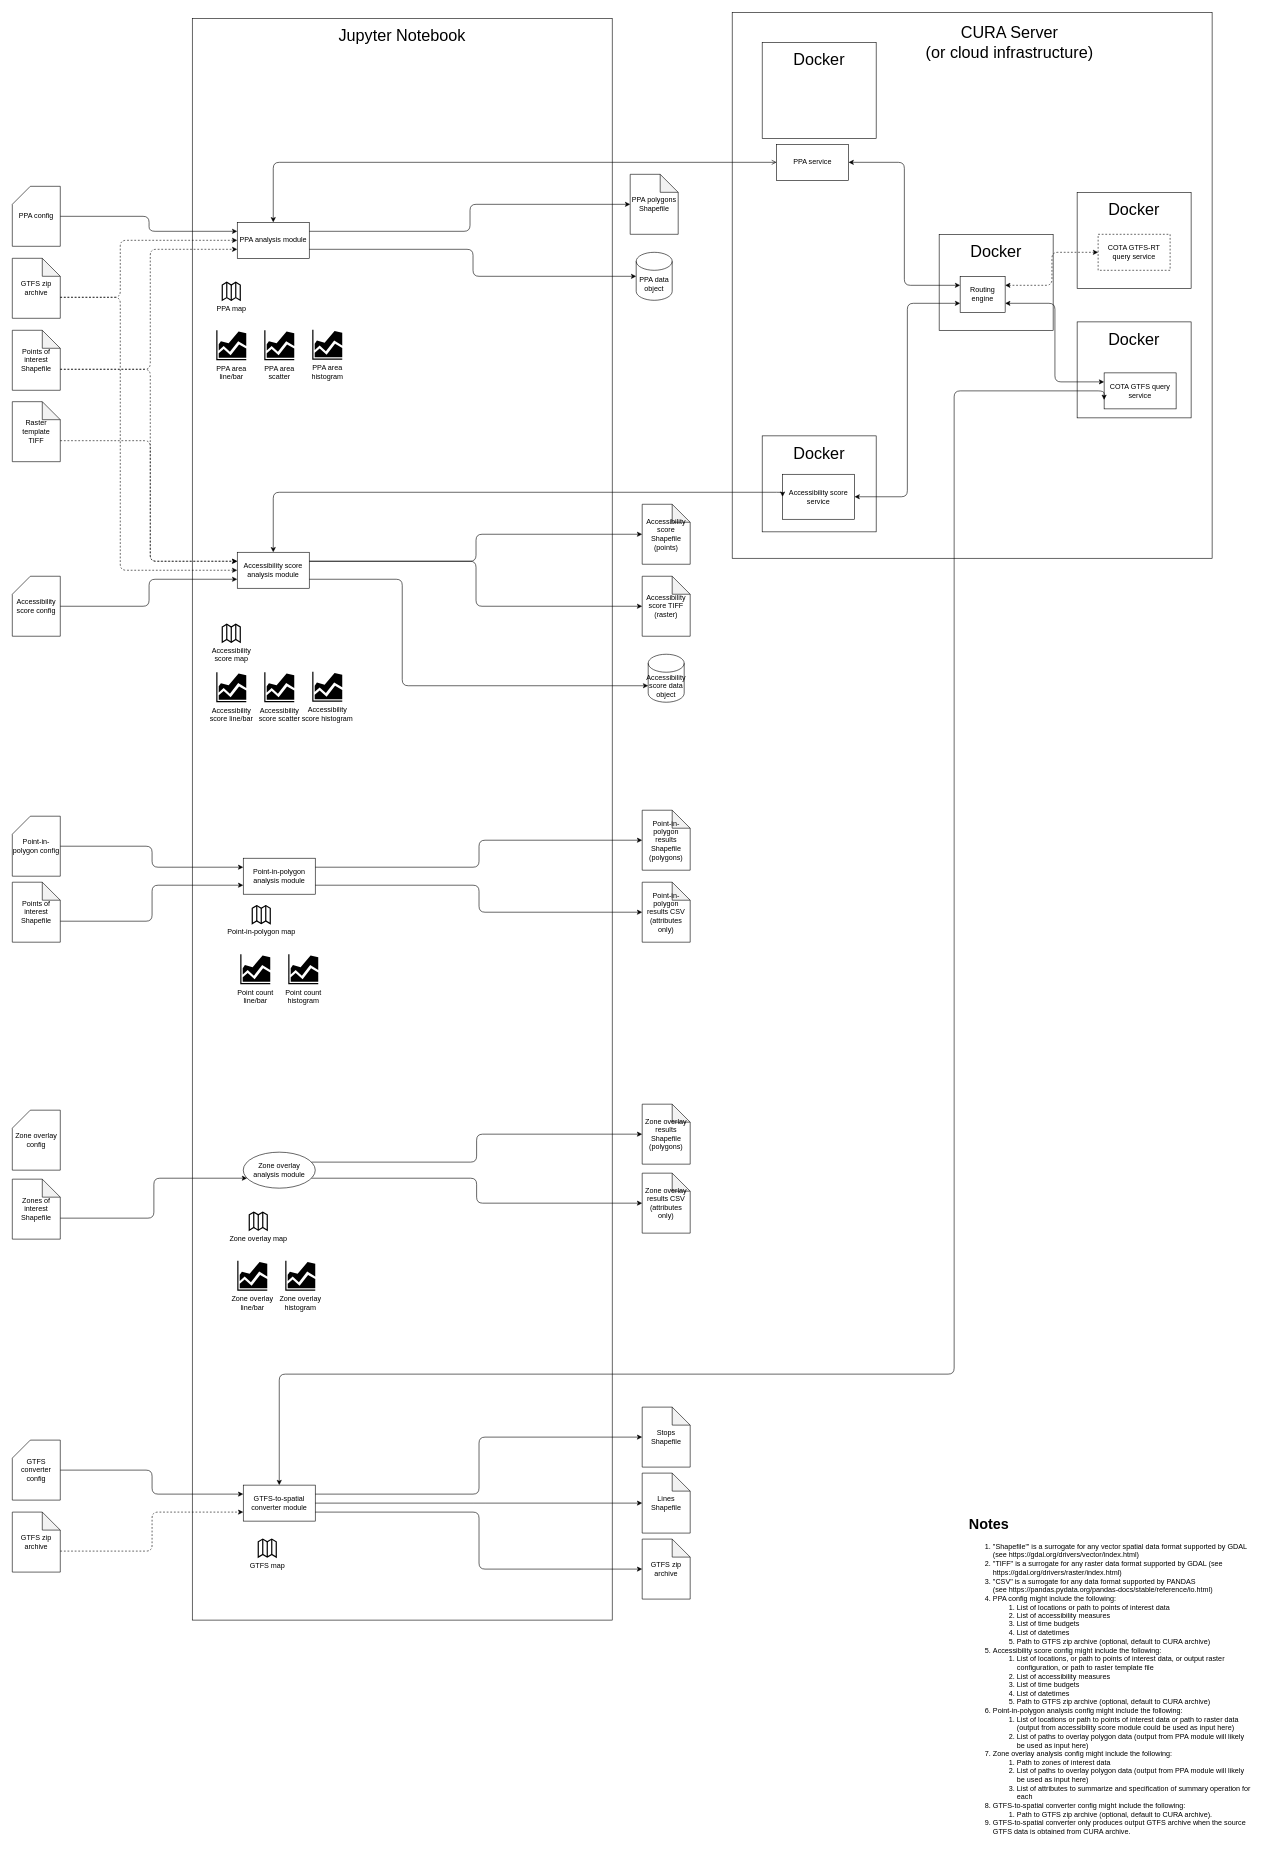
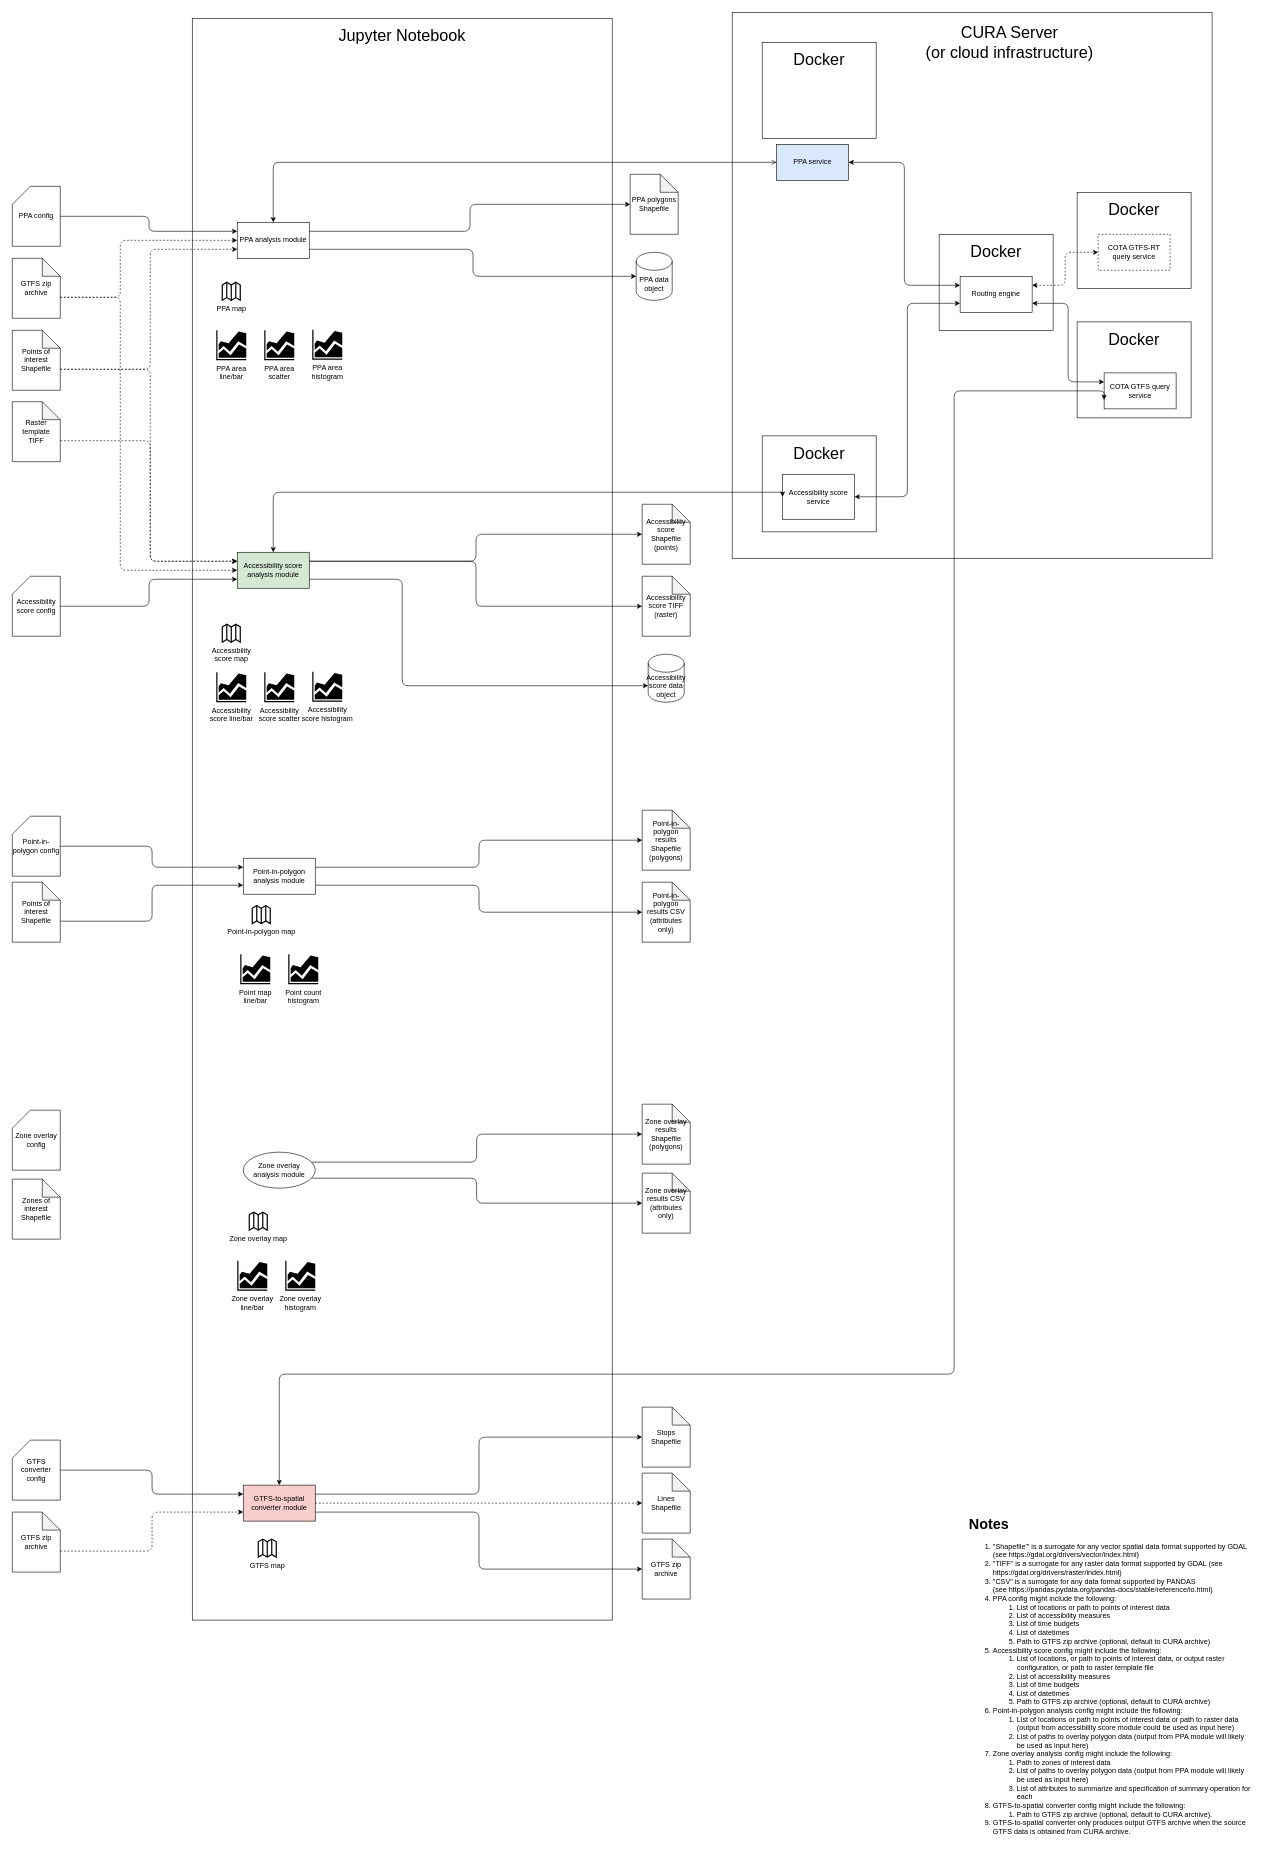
(813, 162) -> (813, 162)
(983, 294) -> (996, 294)
(273, 570) -> (273, 570)
(256, 997) -> (256, 997)
(157, 1179) -> none
(279, 1503) -> (279, 1503)
(477, 1503) -> (477, 1503)
